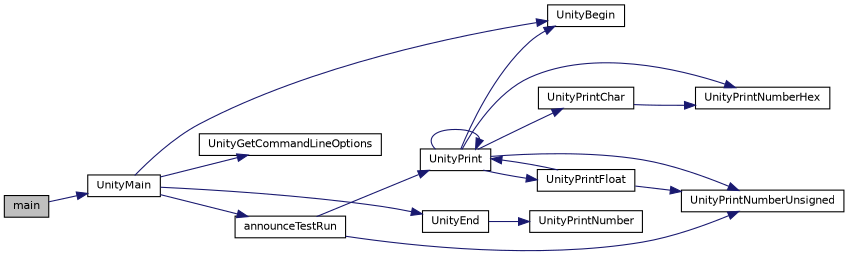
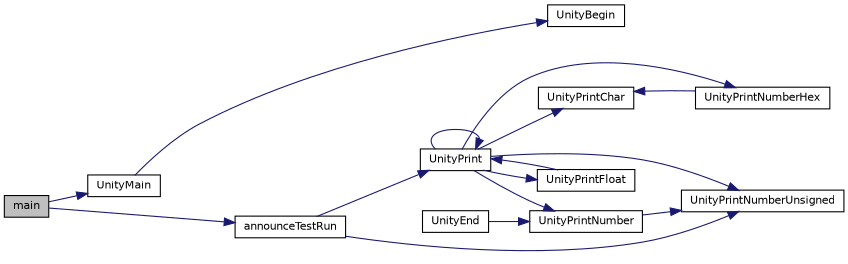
(495, 84) -> (508, 190)
(659, 105) -> (670, 91)
(290, 145) -> none
(653, 188) -> (657, 213)
(286, 196) -> none
(199, 204) -> (136, 215)
